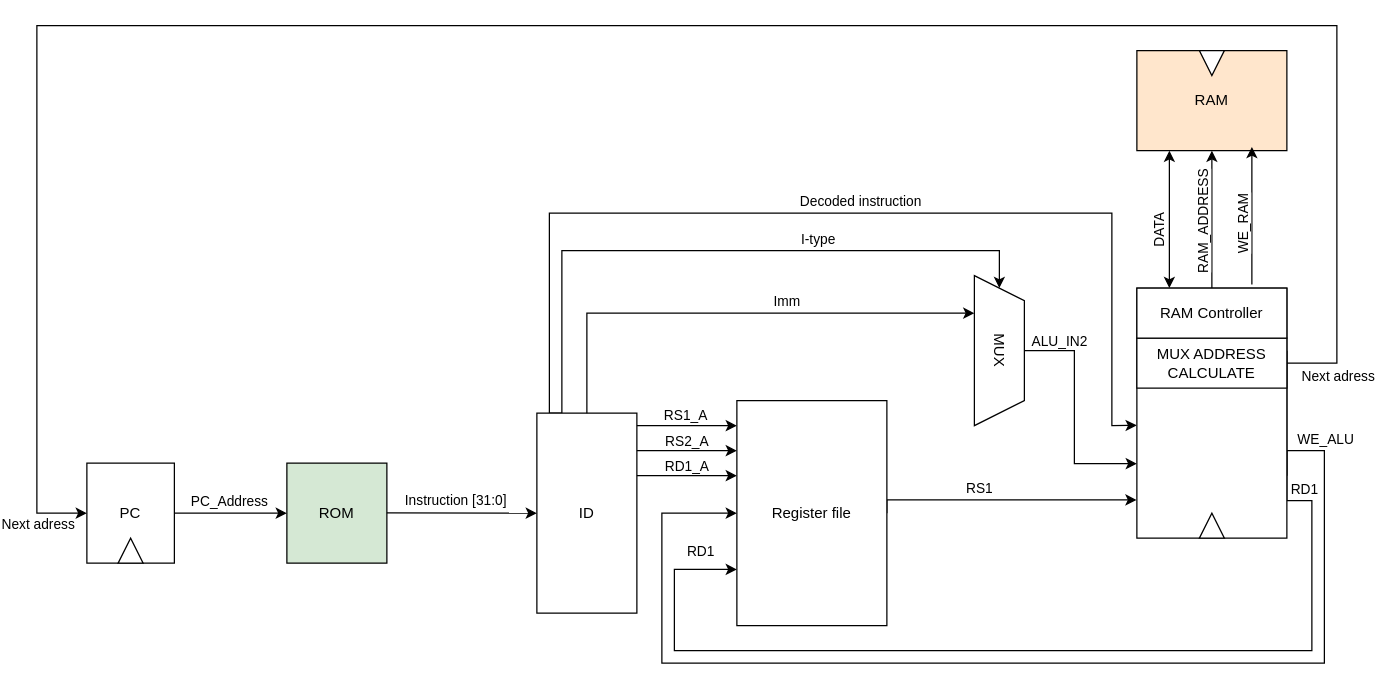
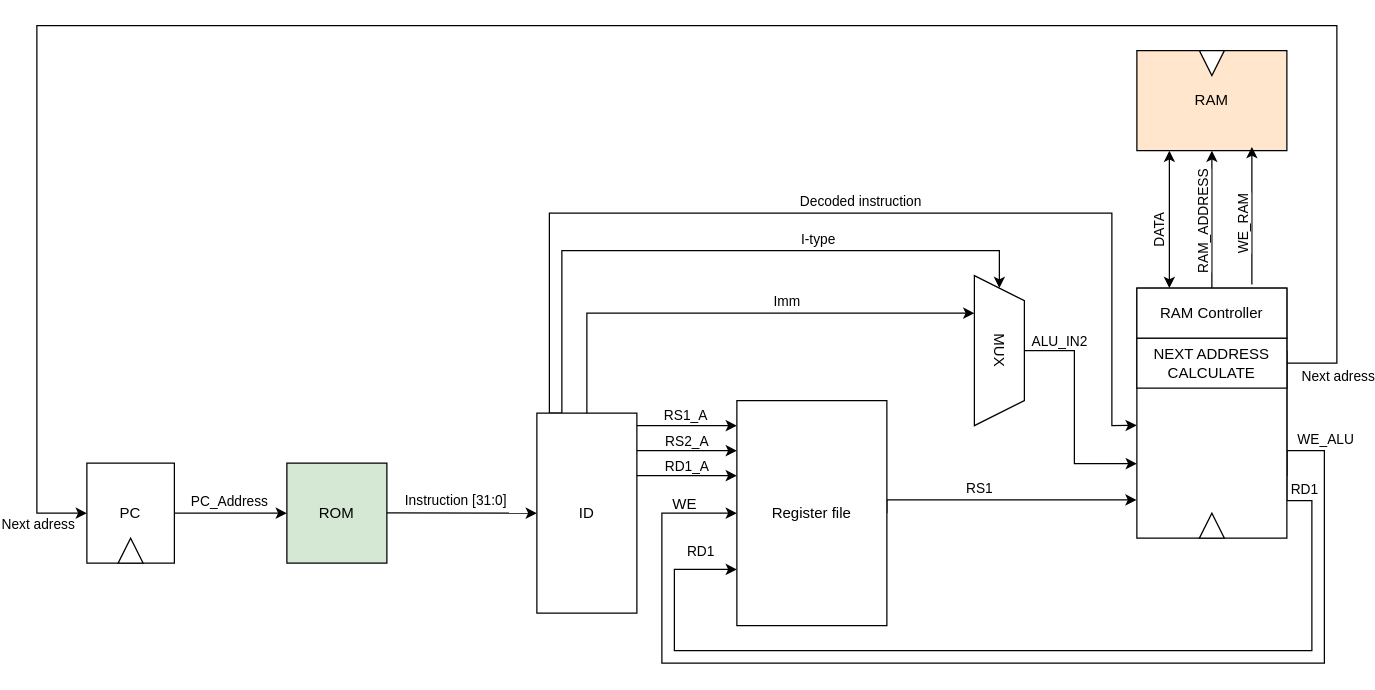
(1212, 363) -> (1212, 363)
none -> (684, 504)
